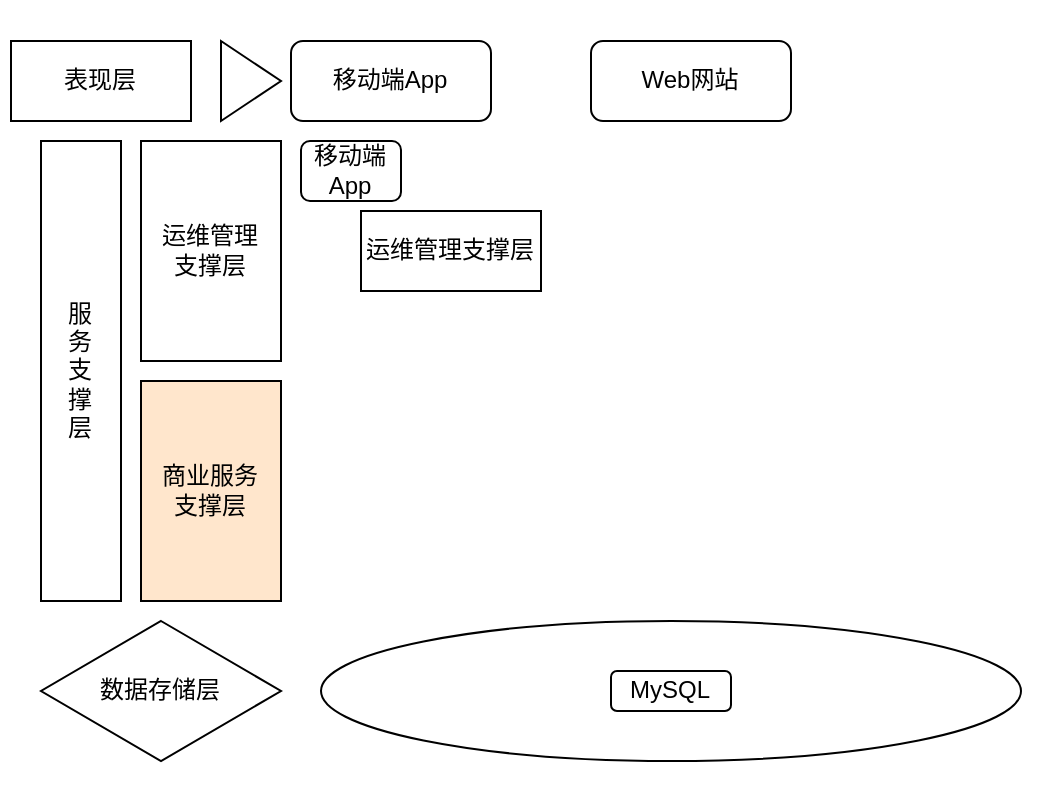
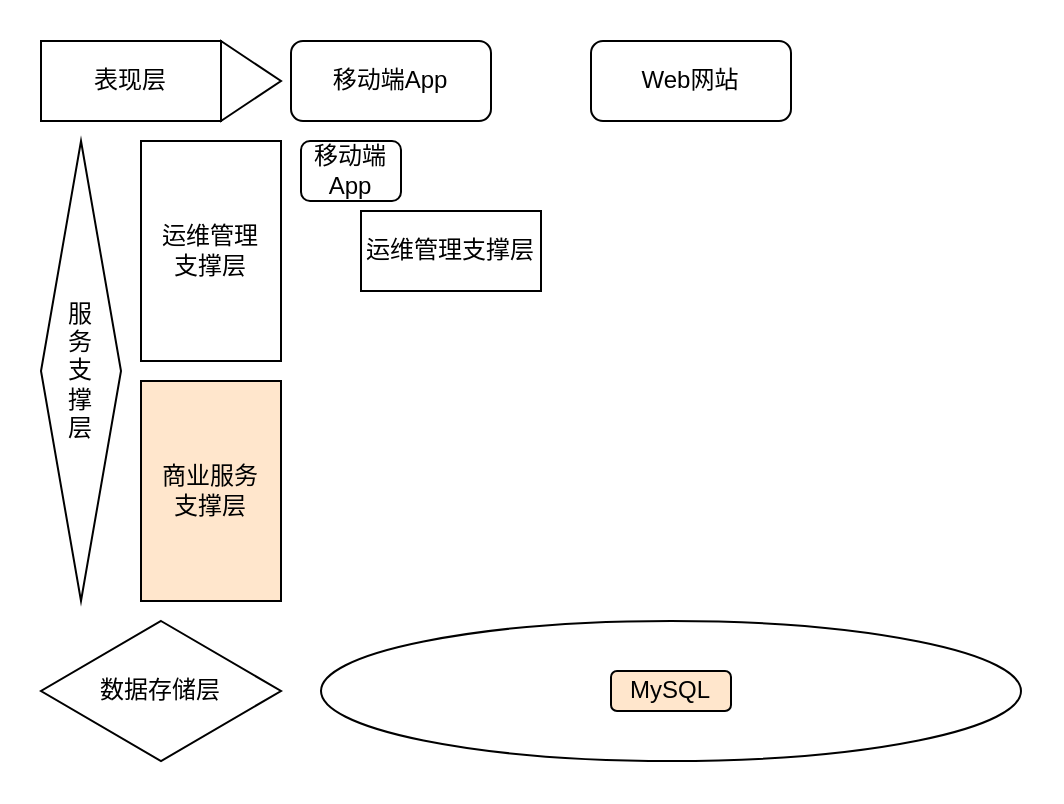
(101, 81) -> (131, 81)
(81, 371) -> (81, 371)
(671, 691) -> (671, 691)
